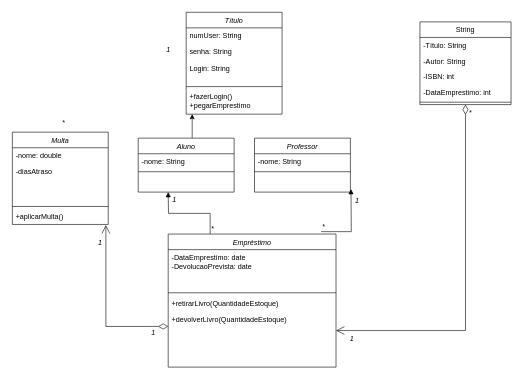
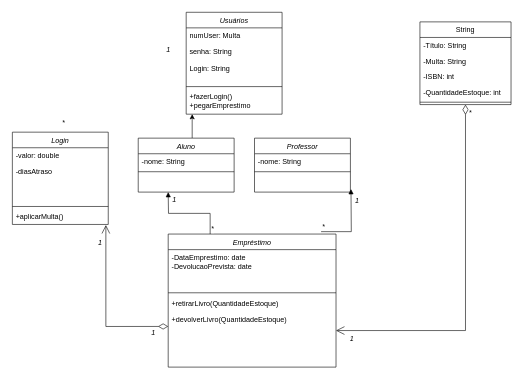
(234, 20) -> (234, 20)
(217, 36) -> (215, 36)
(449, 61) -> (448, 61)
(460, 92) -> (466, 92)
(60, 140) -> (60, 140)
(39, 156) -> (40, 156)
